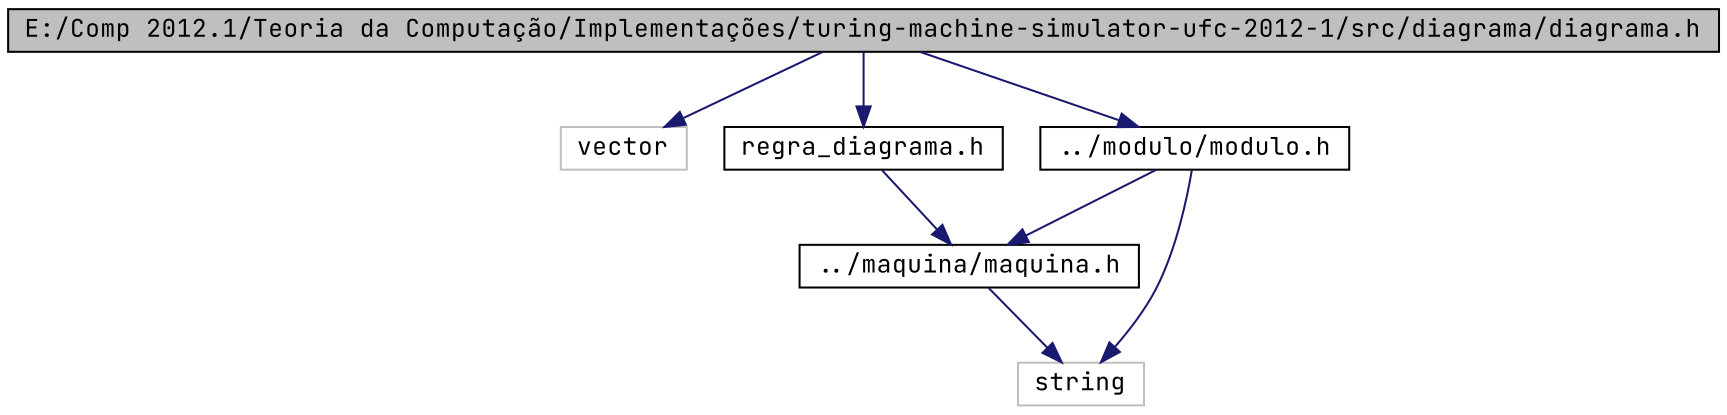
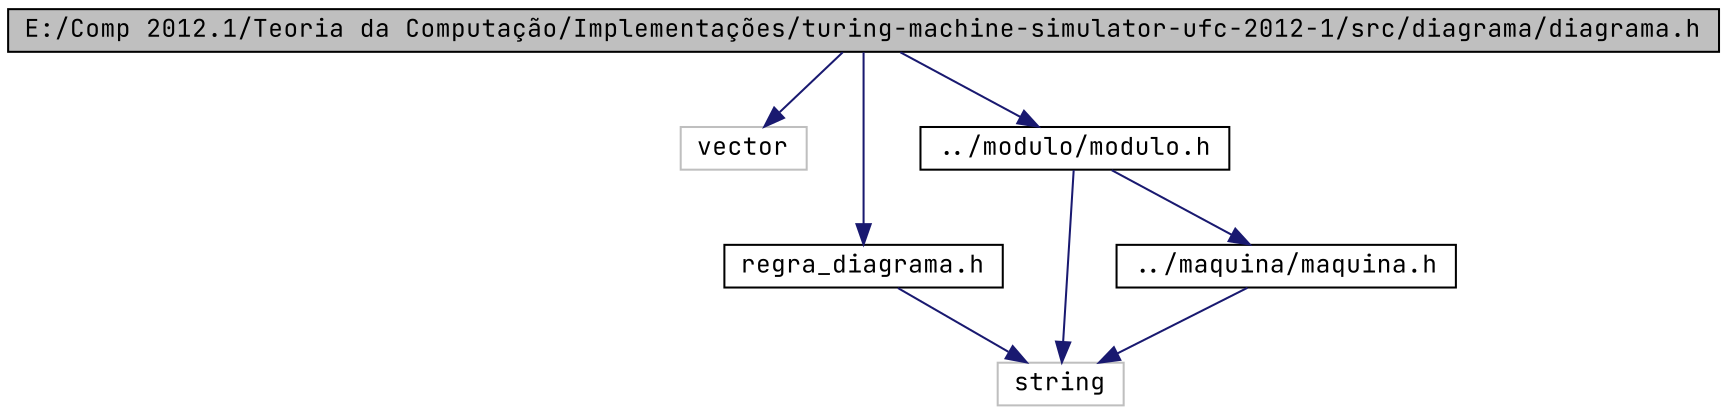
(909, 200) -> (953, 320)
